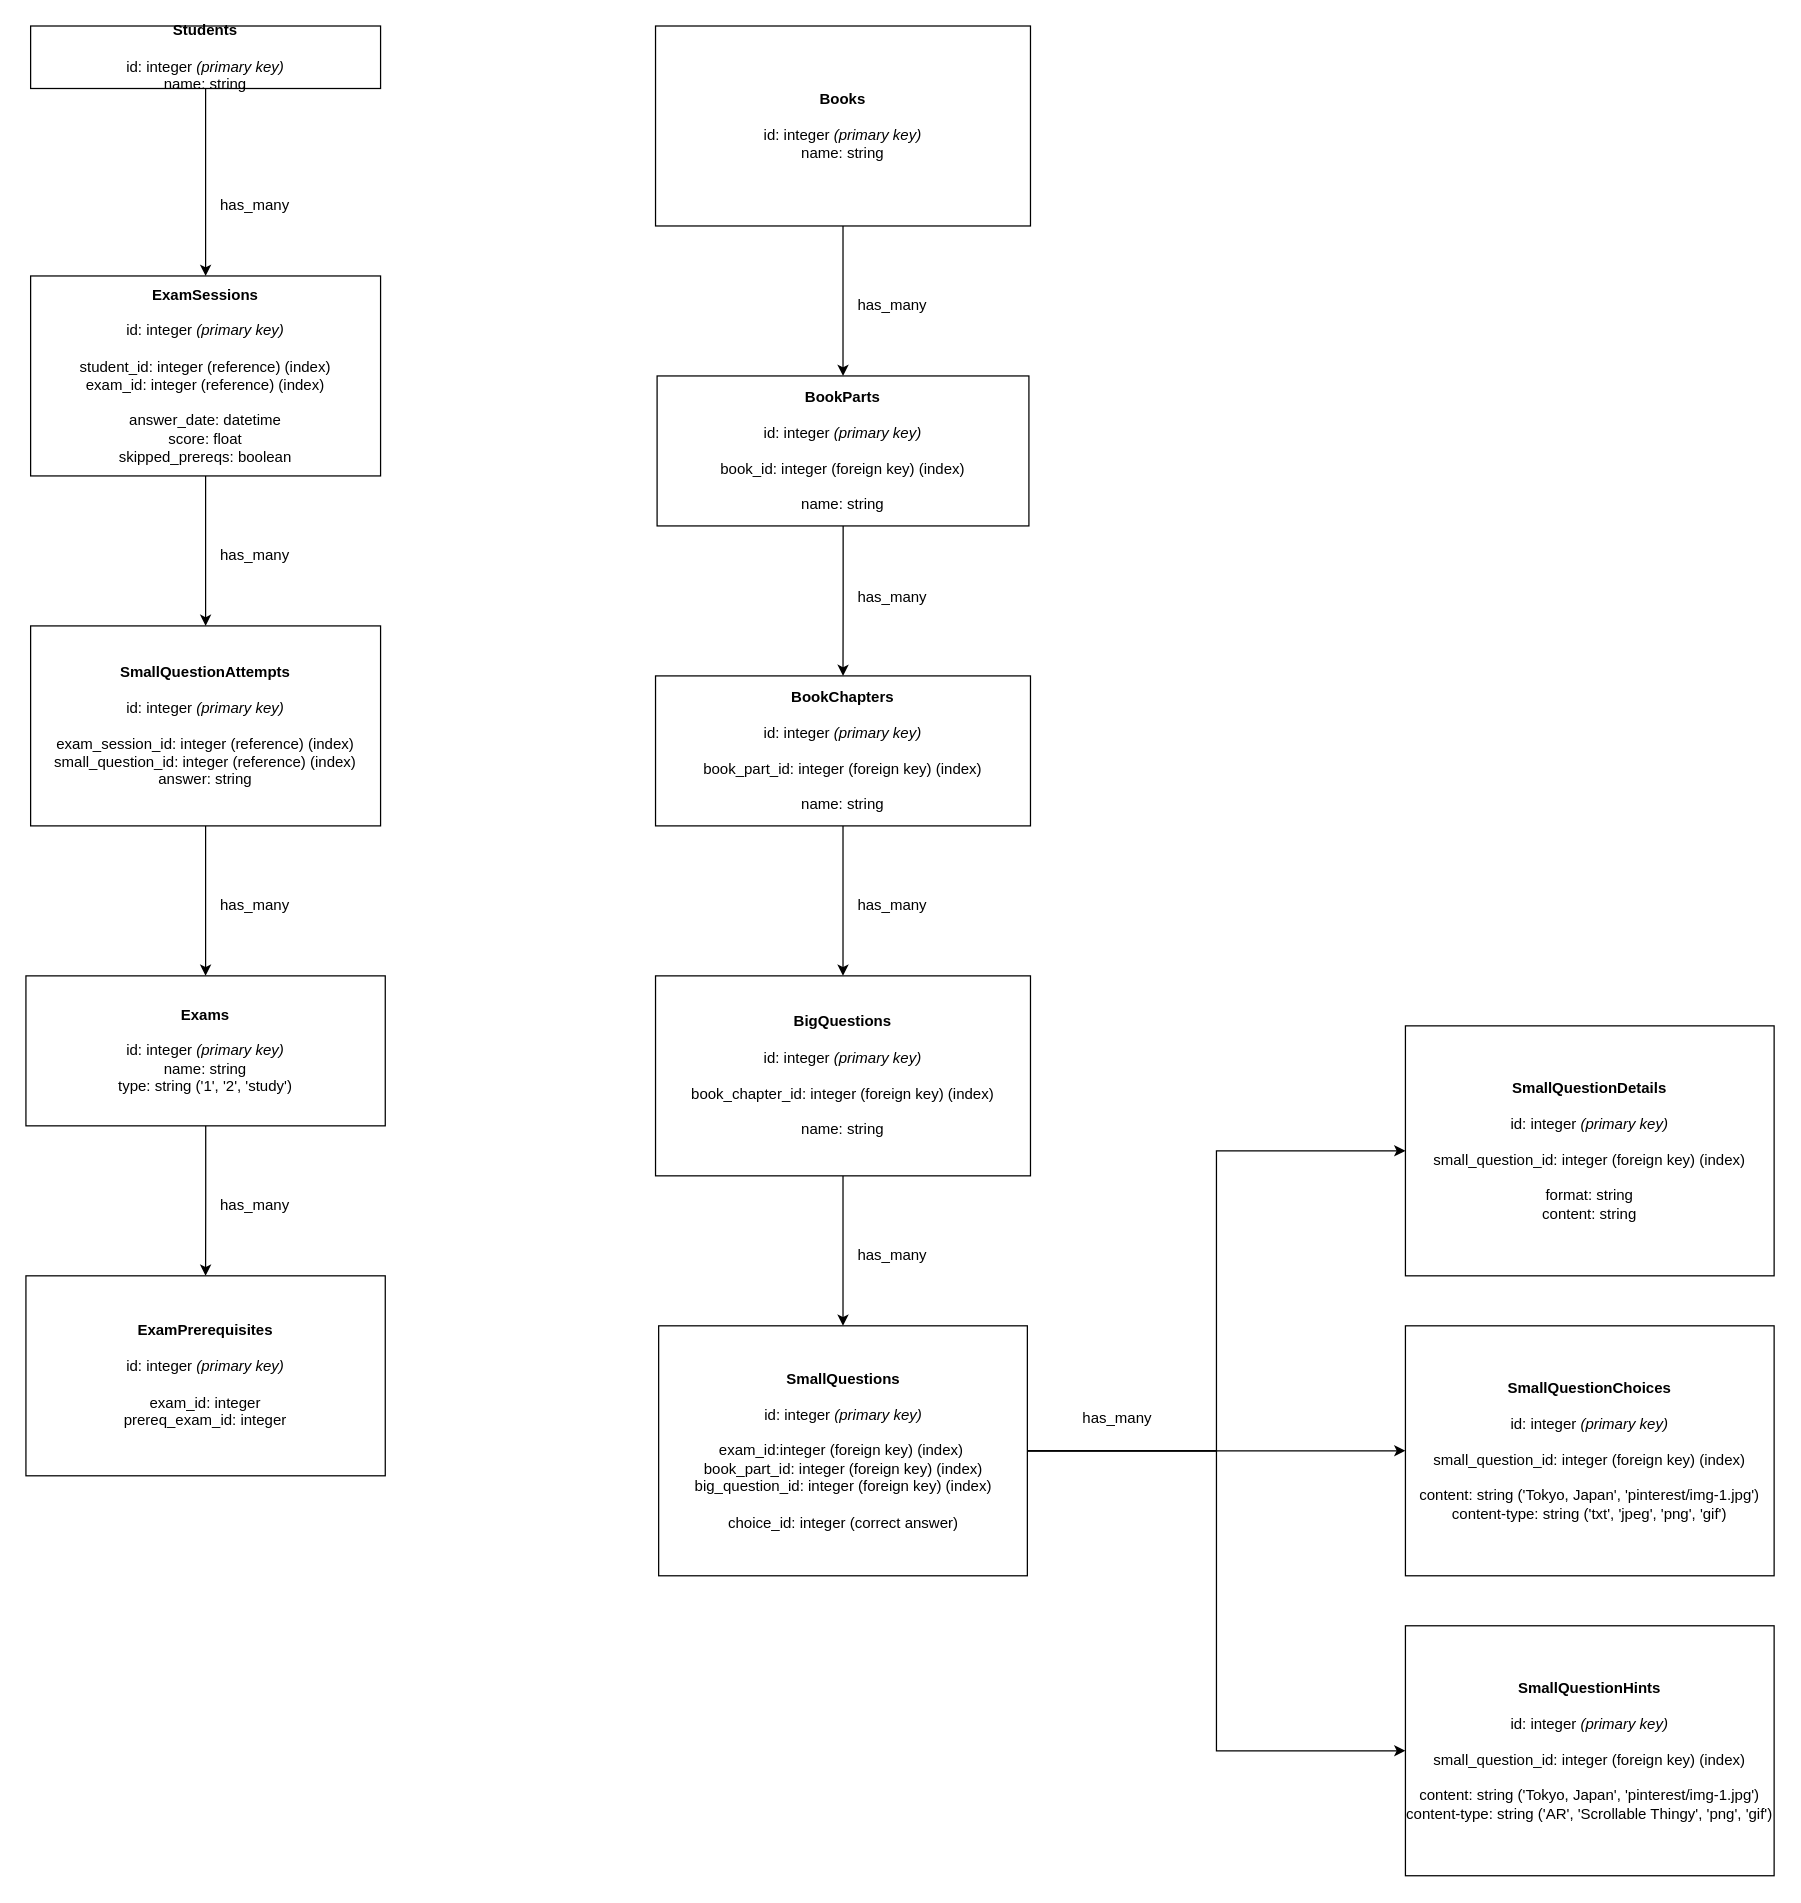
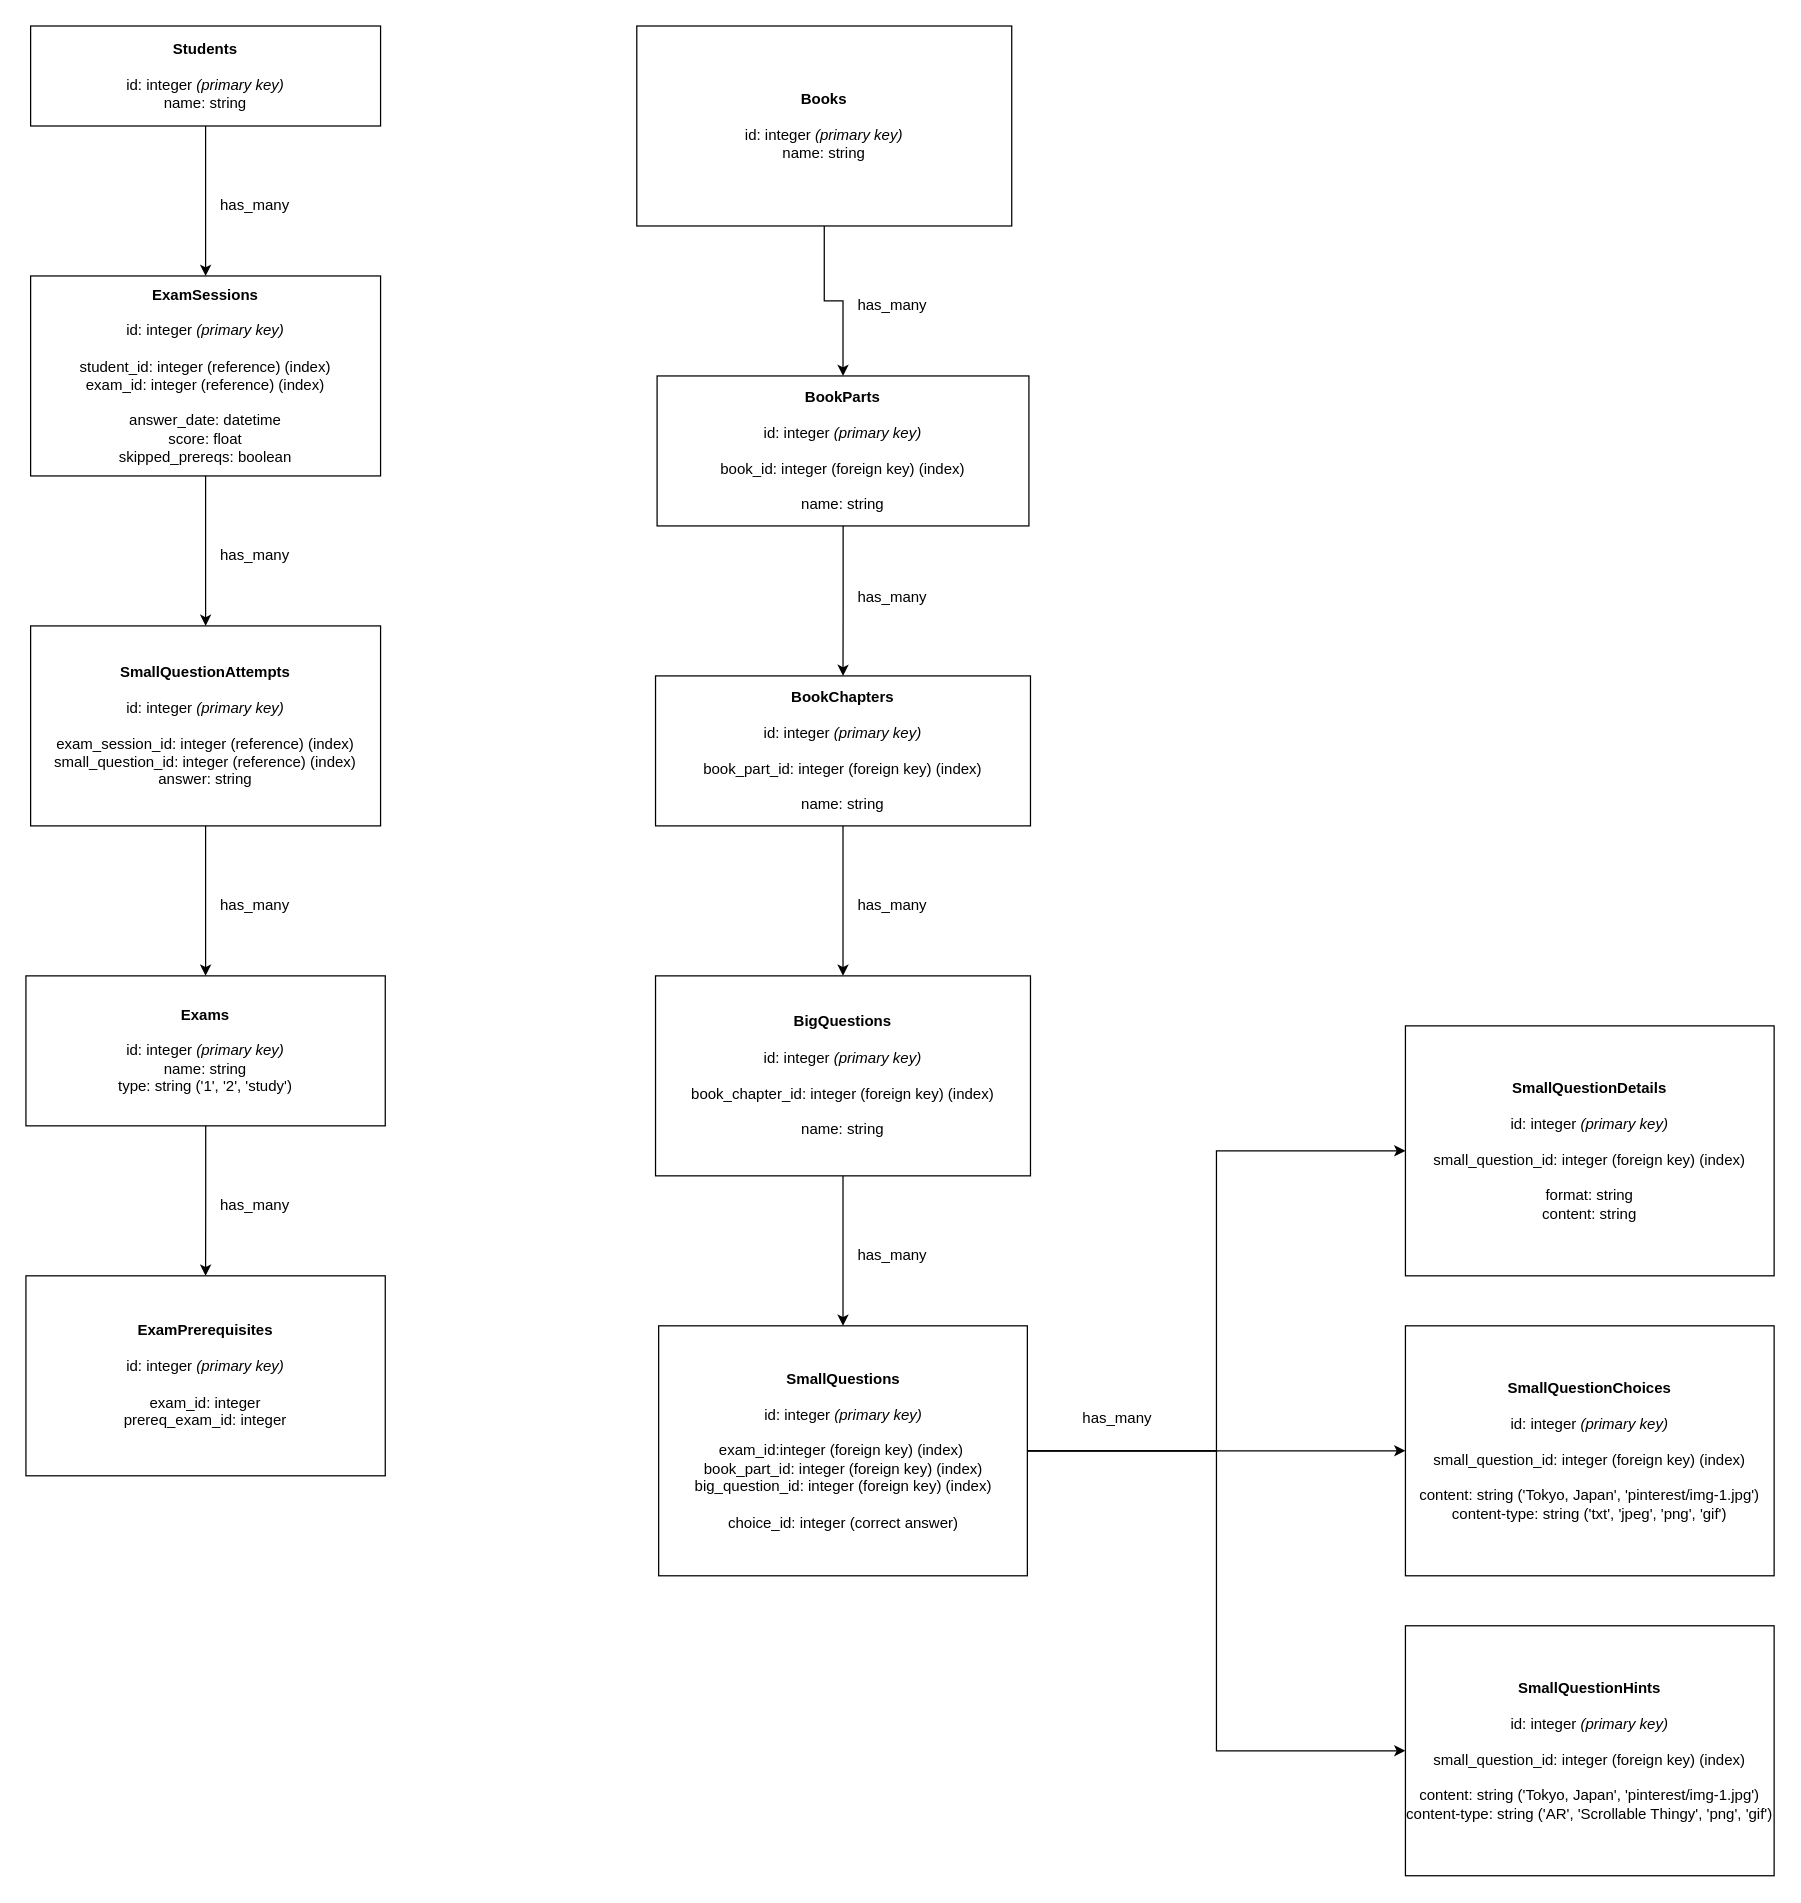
(206, 57) -> (206, 76)
(843, 126) -> (824, 126)
